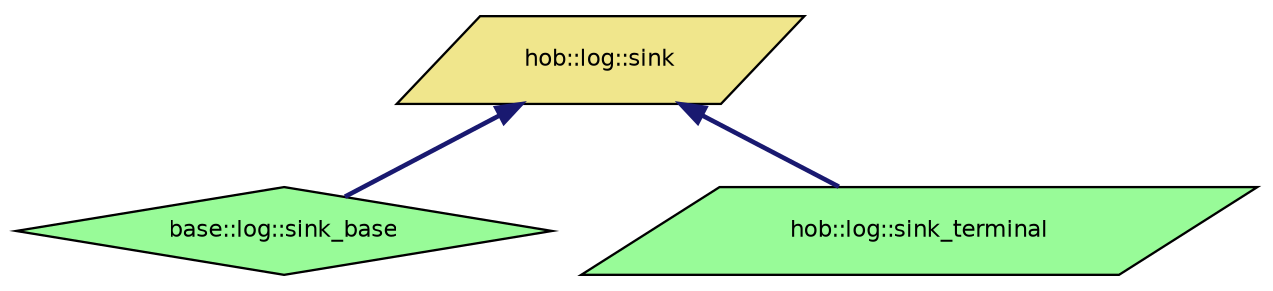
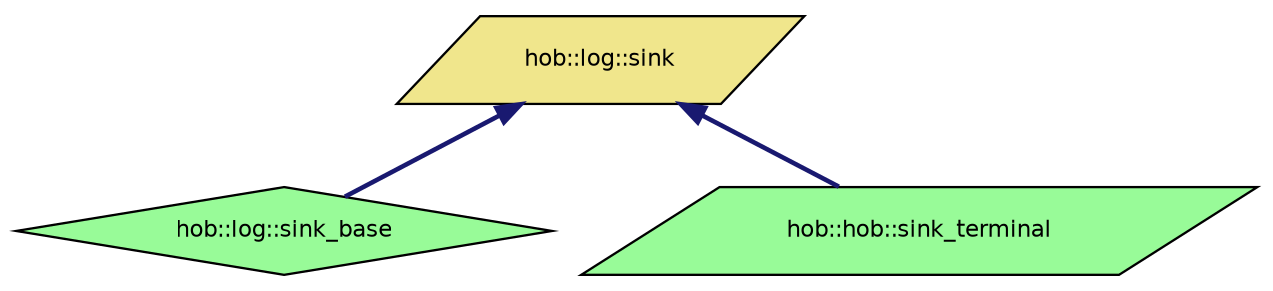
(284, 231) -> (284, 231)
(919, 231) -> (919, 231)
